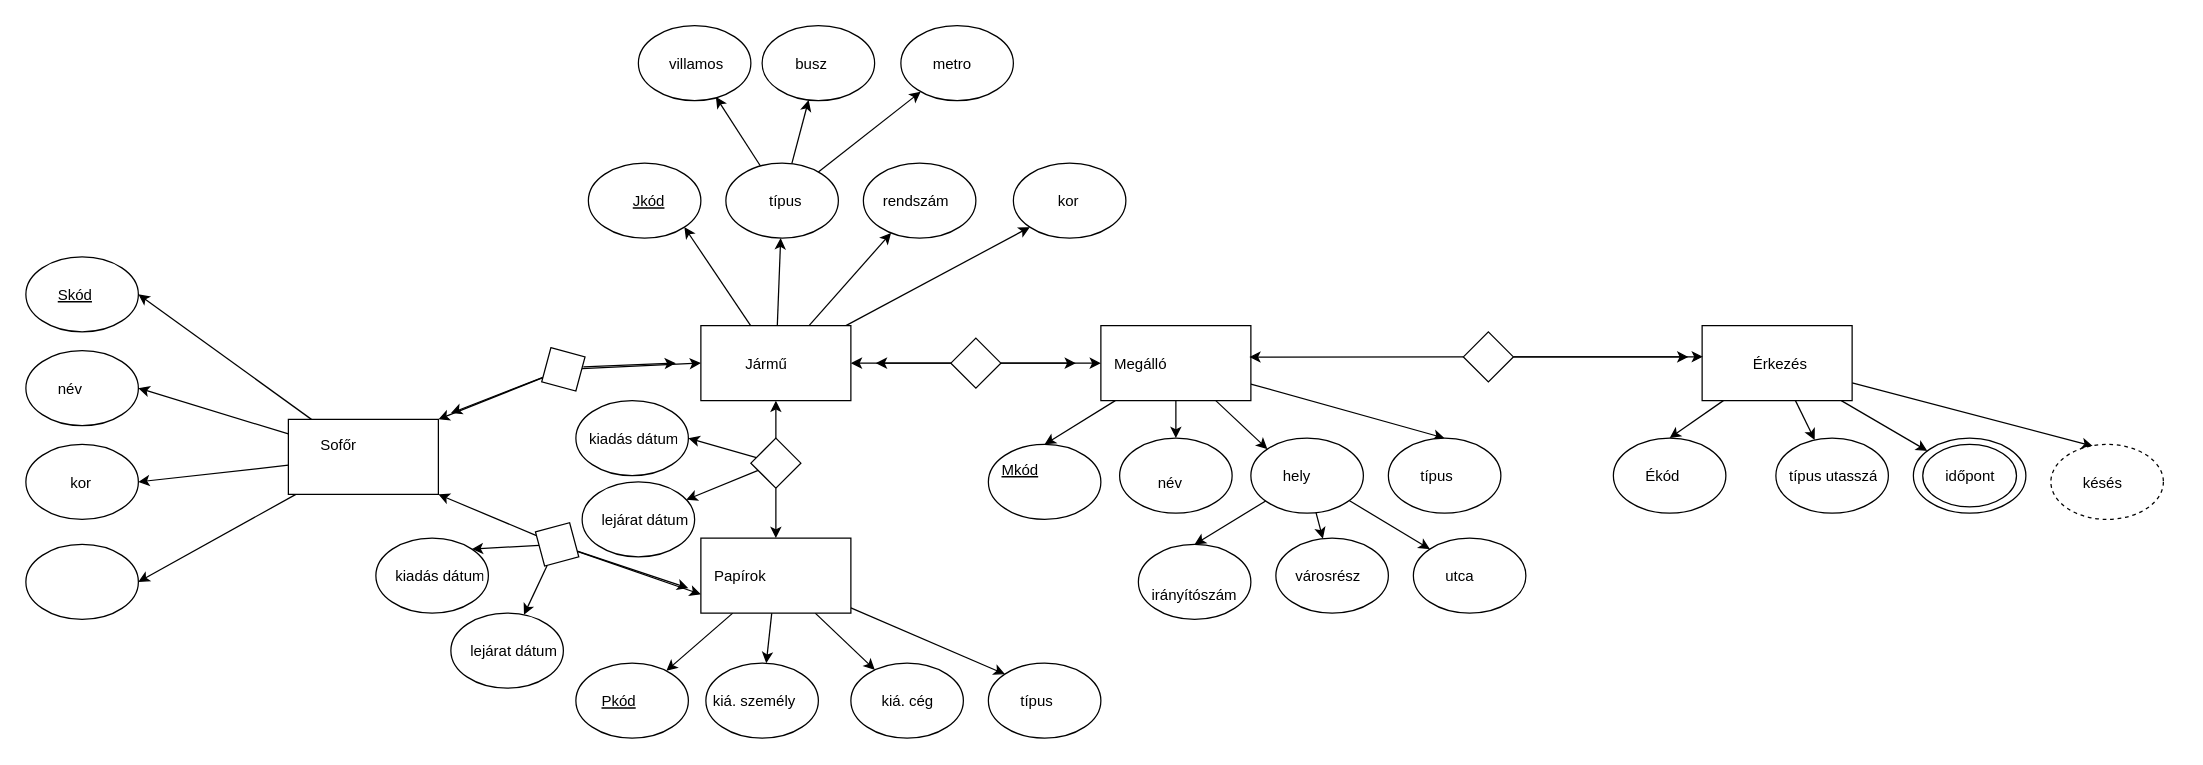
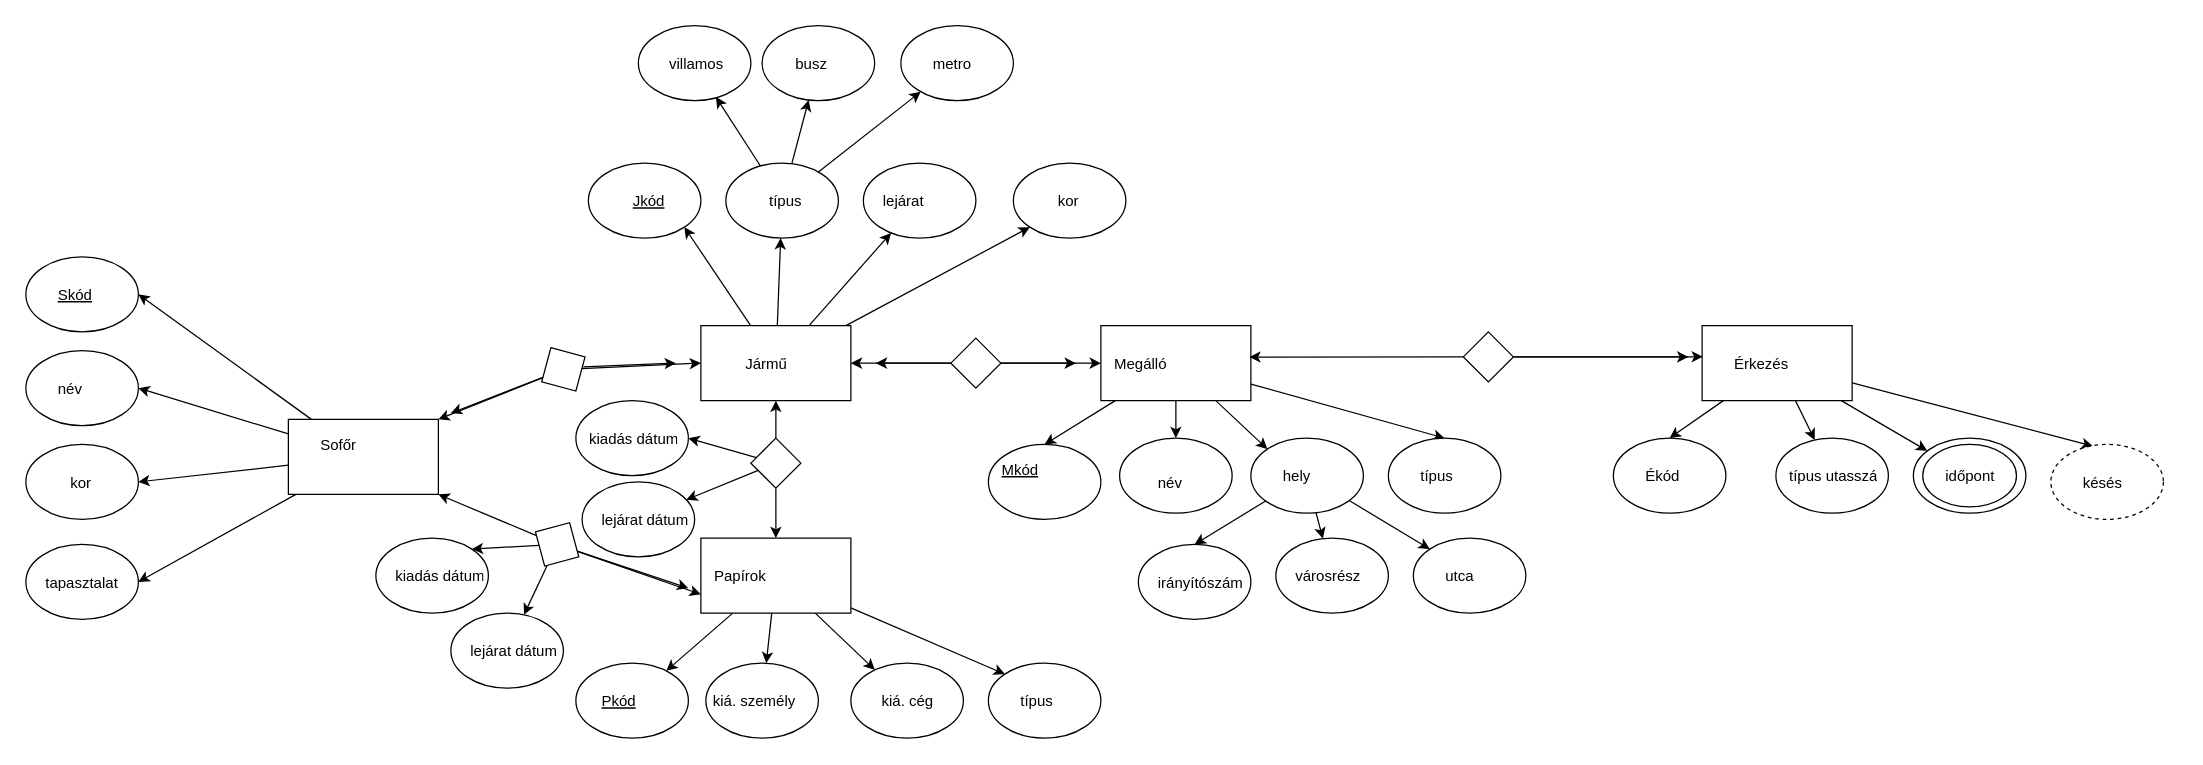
(916, 201) -> (910, 201)
(1796, 363) -> (1777, 363)
none -> (88, 582)
(1194, 594) -> (1201, 582)
